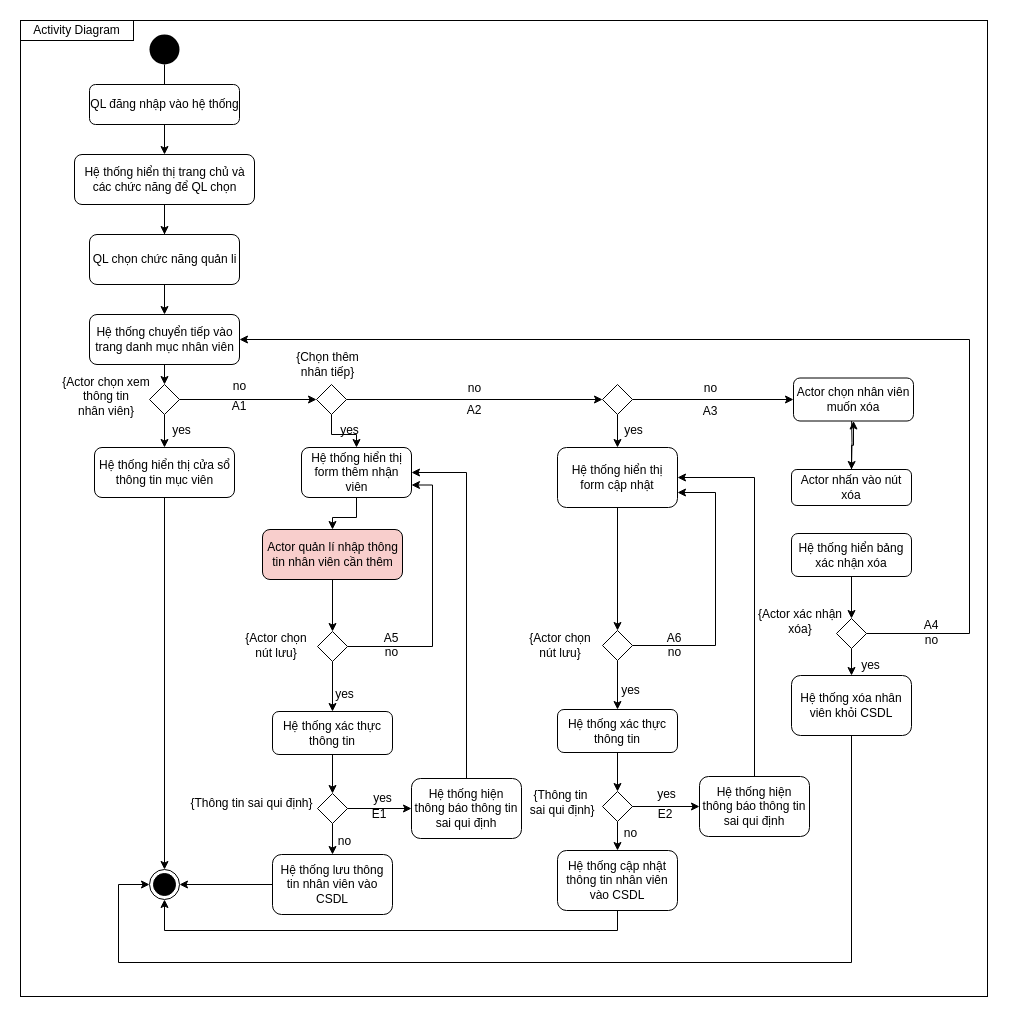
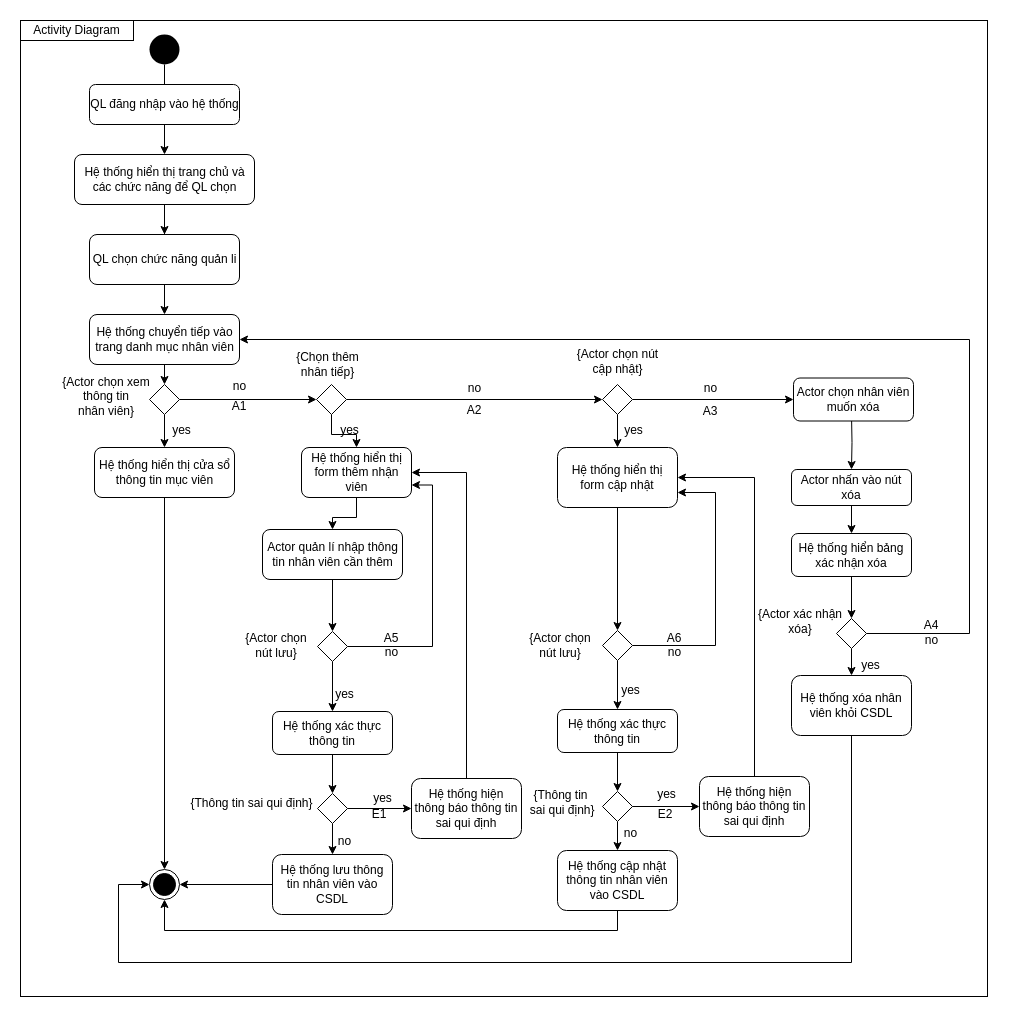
none -> (618, 362)
(854, 437) -> (852, 524)
(333, 555) -> (333, 555)
